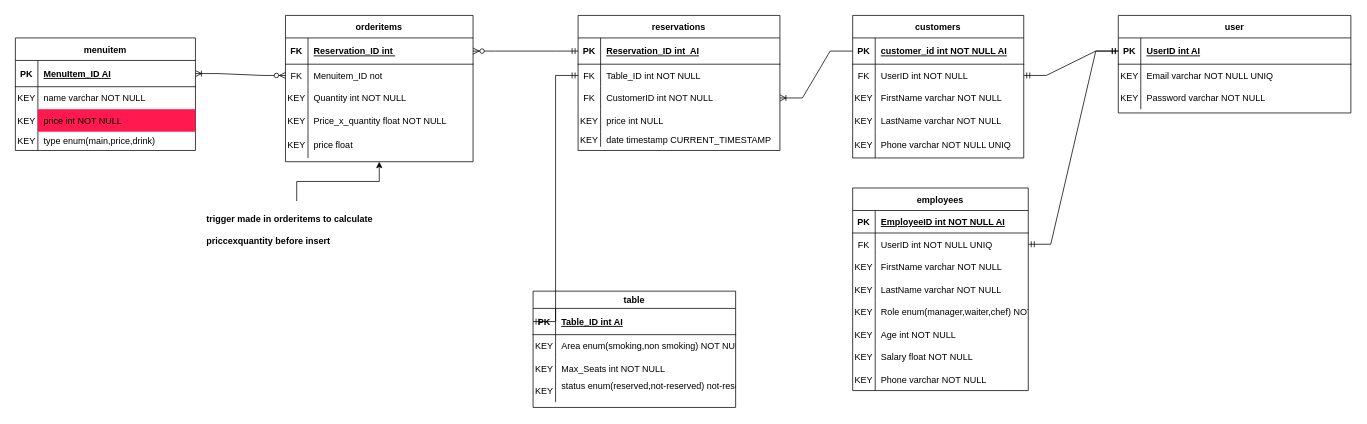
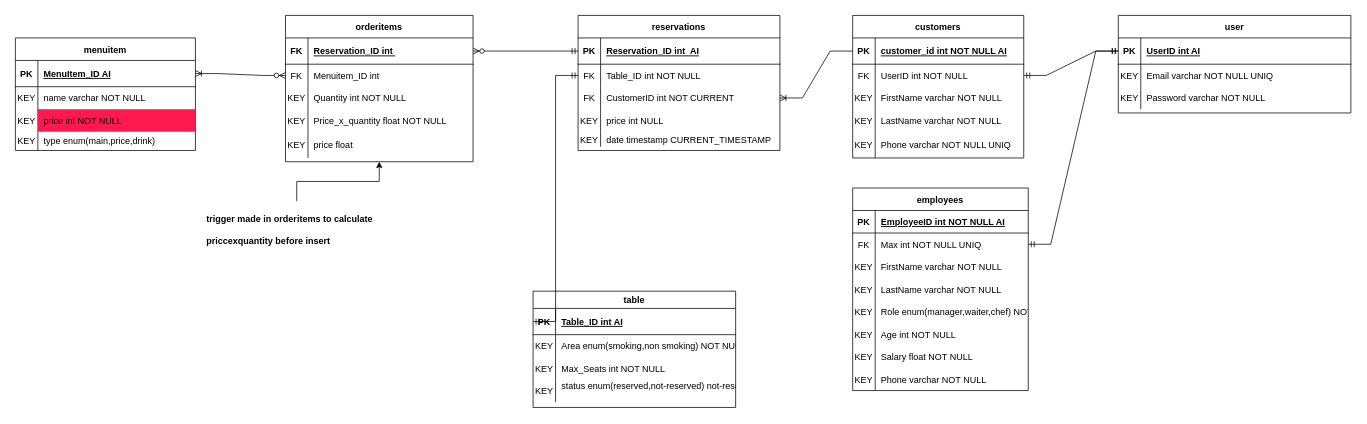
(349, 76) -> (348, 76)
(659, 98) -> (667, 98)
(935, 245) -> (928, 245)
